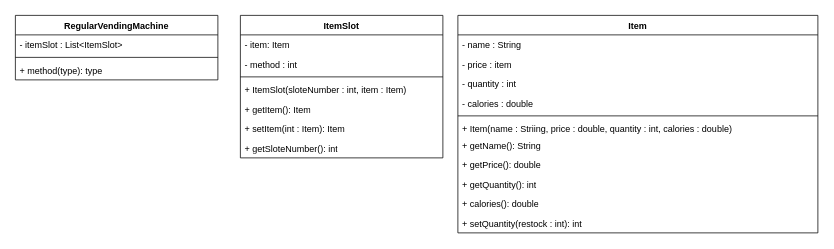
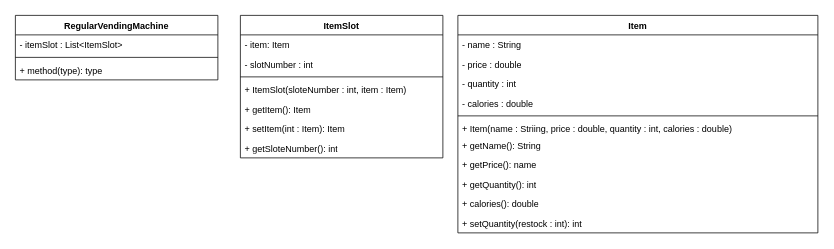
(274, 65) -> (283, 65)
(491, 65) -> (496, 65)
(507, 166) -> (503, 166)
